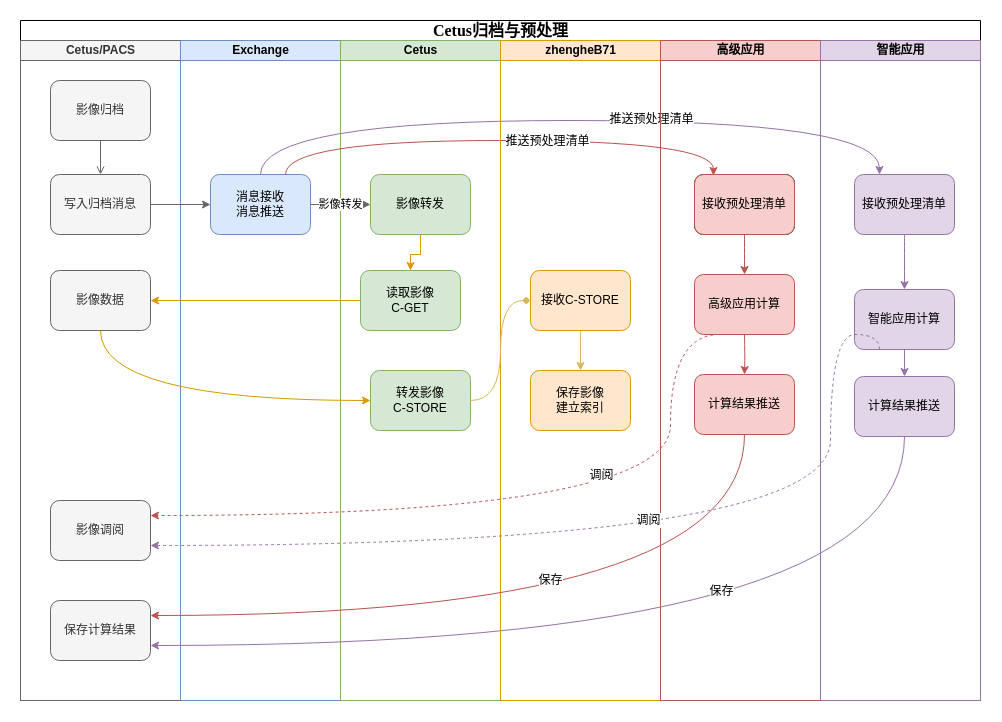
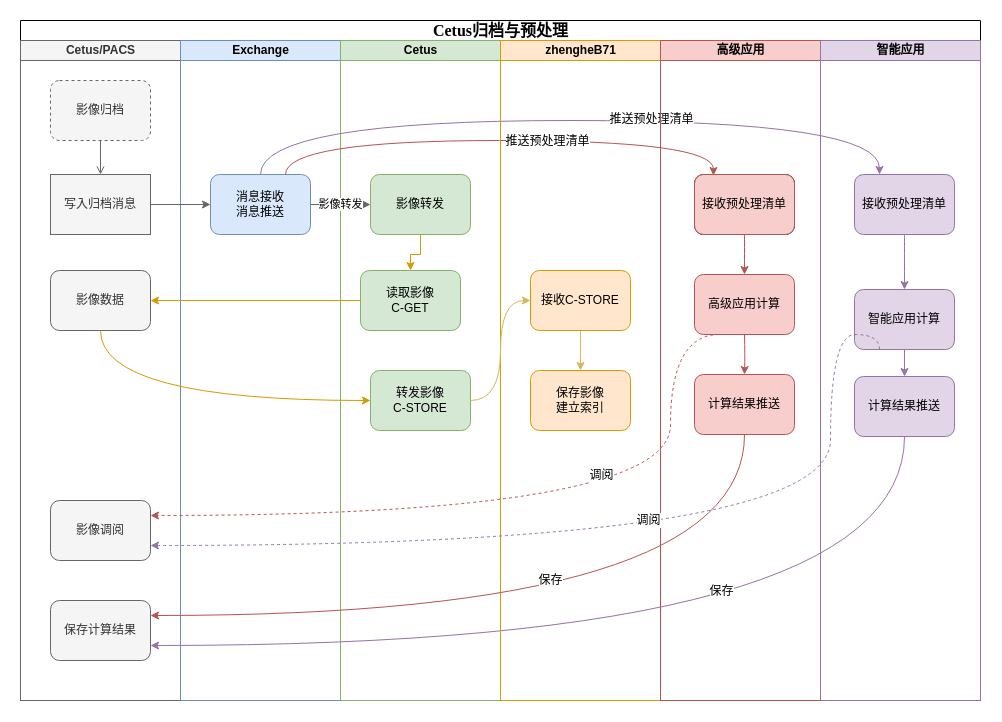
(101, 111) -> (101, 111)
(101, 205) -> (101, 205)
(521, 301) -> (522, 301)
